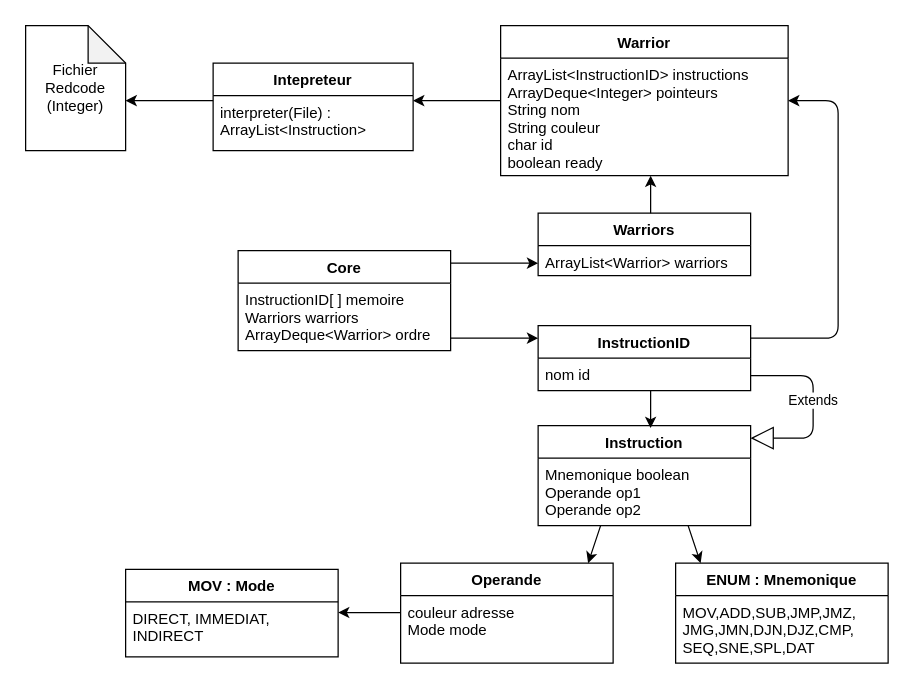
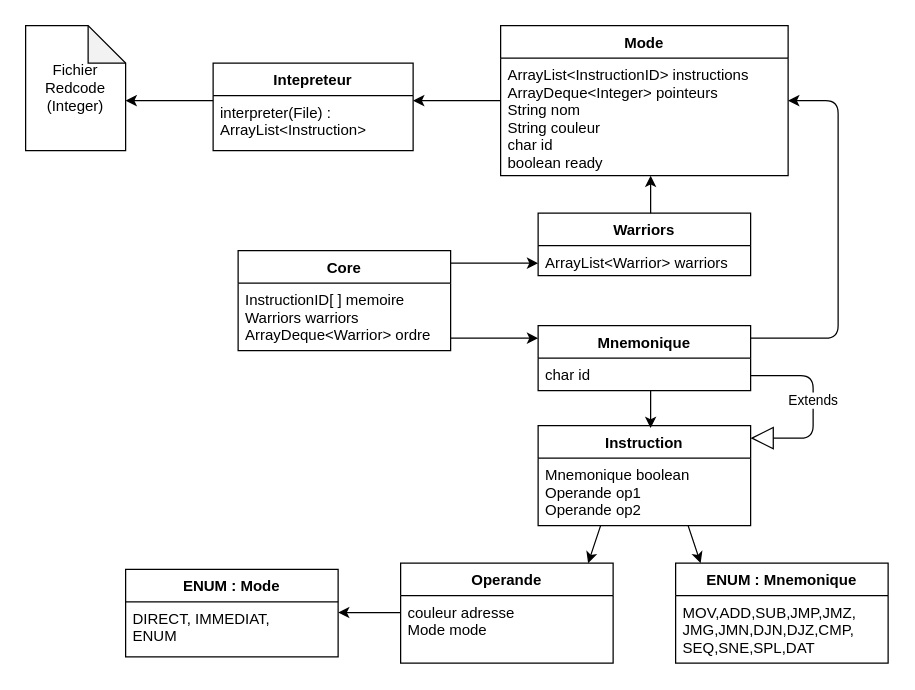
(644, 43) -> (644, 43)
(644, 343) -> (644, 343)
(566, 375) -> (571, 375)
(231, 586) -> (231, 586)
(198, 619) -> (198, 619)
